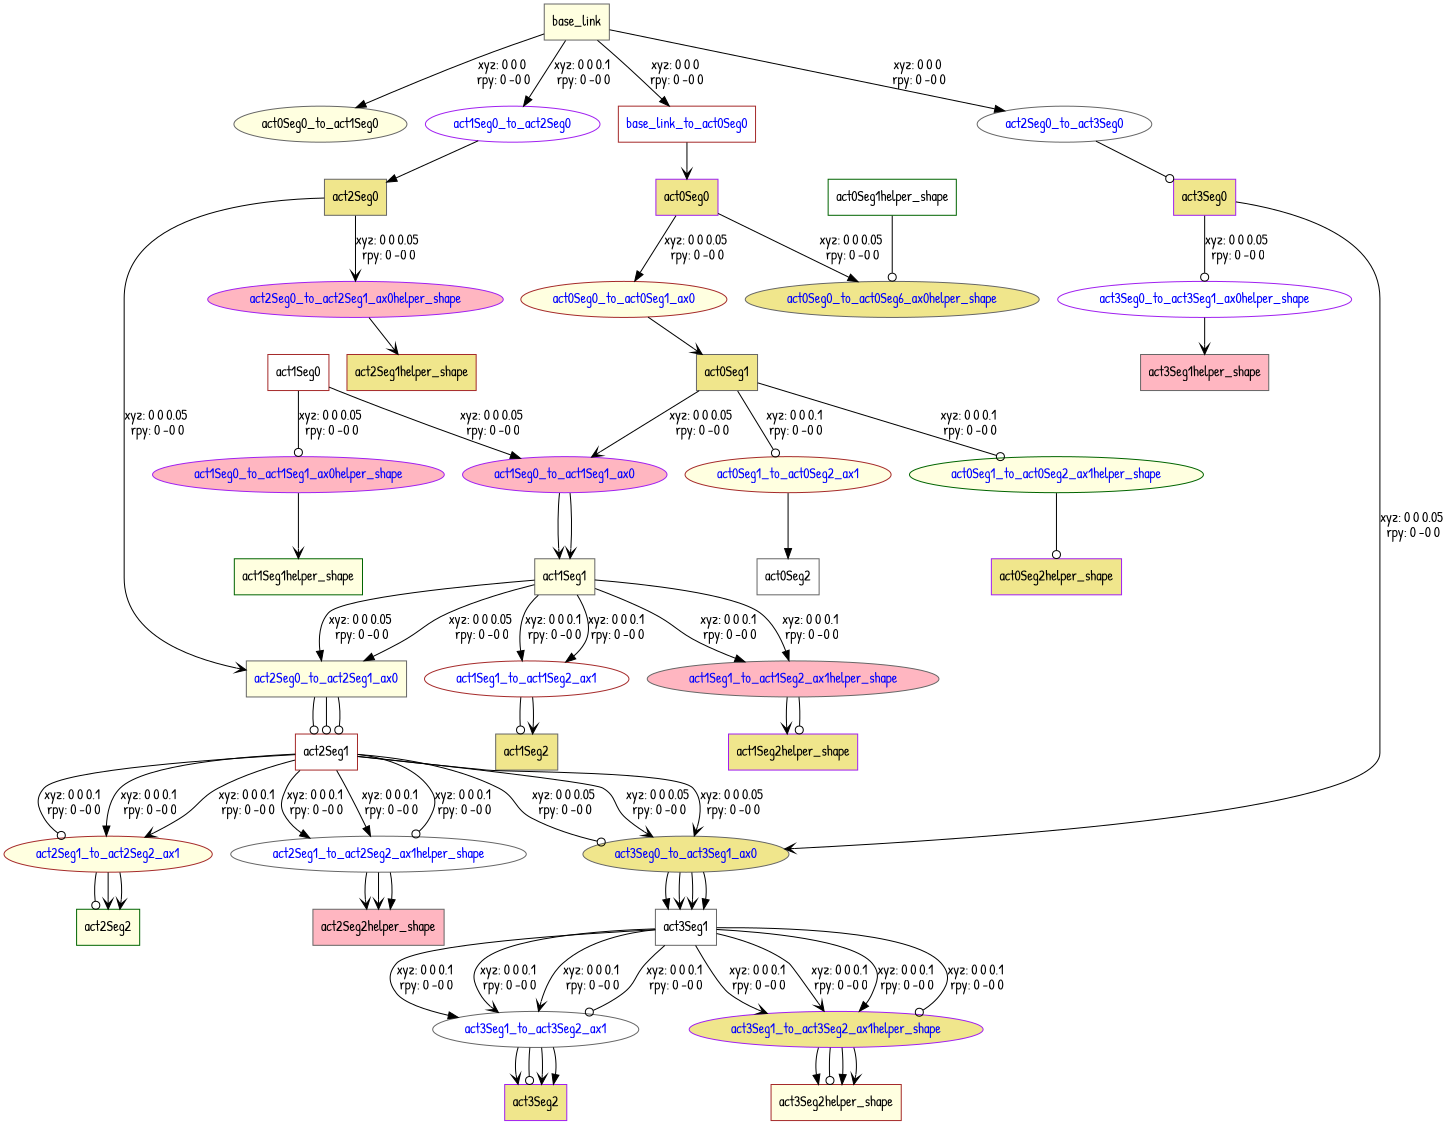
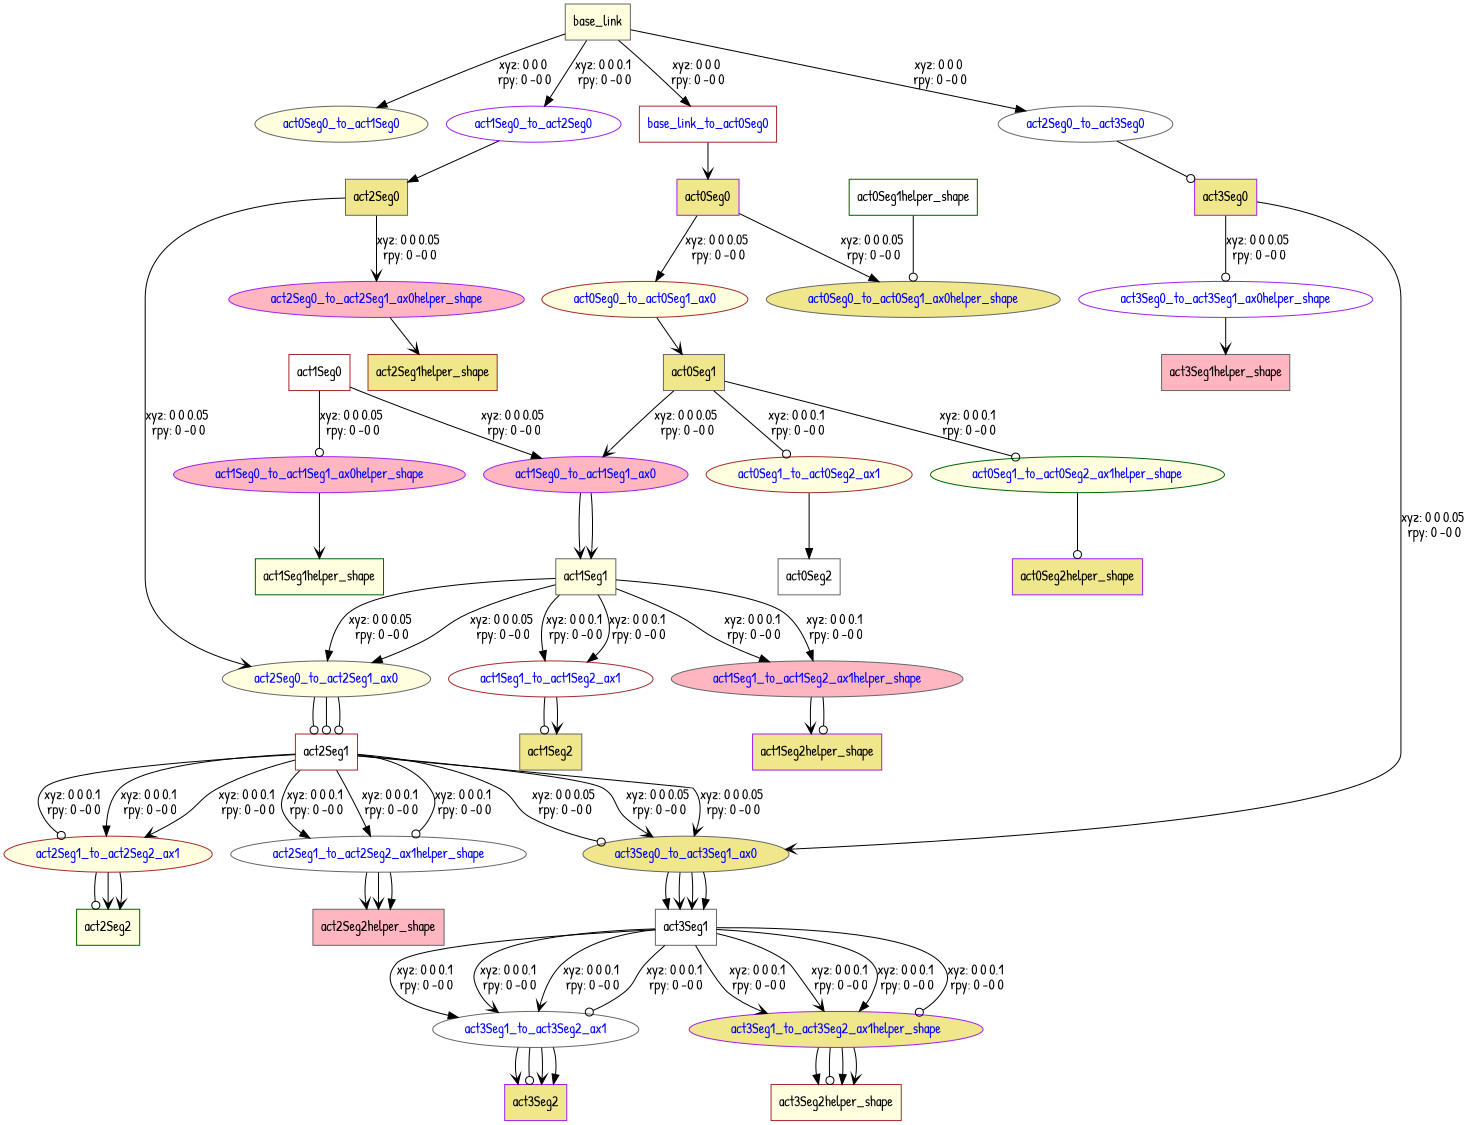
(320, 124) -> (341, 124)
(892, 299) -> (913, 299)
(326, 679) -> (326, 679)
